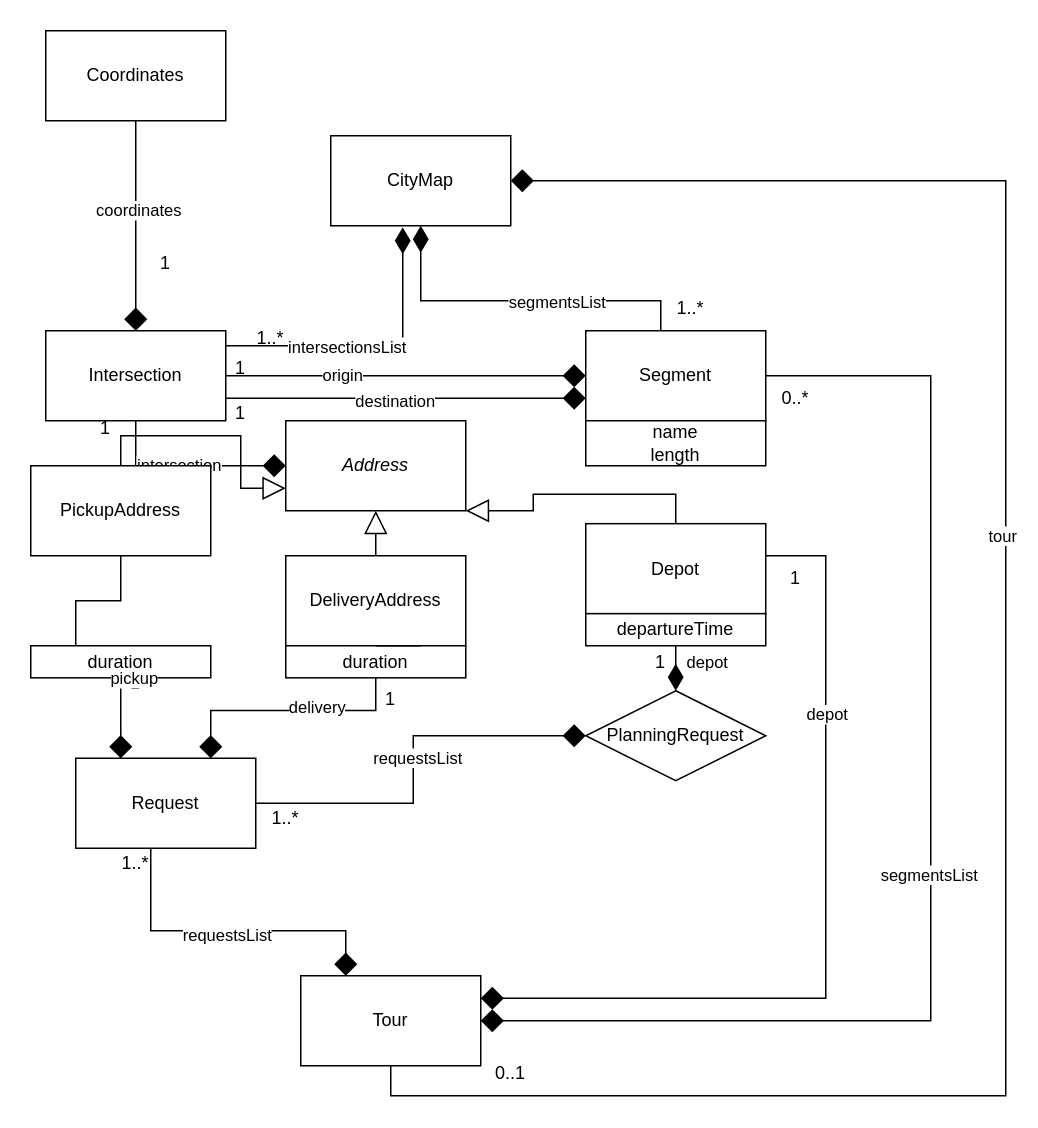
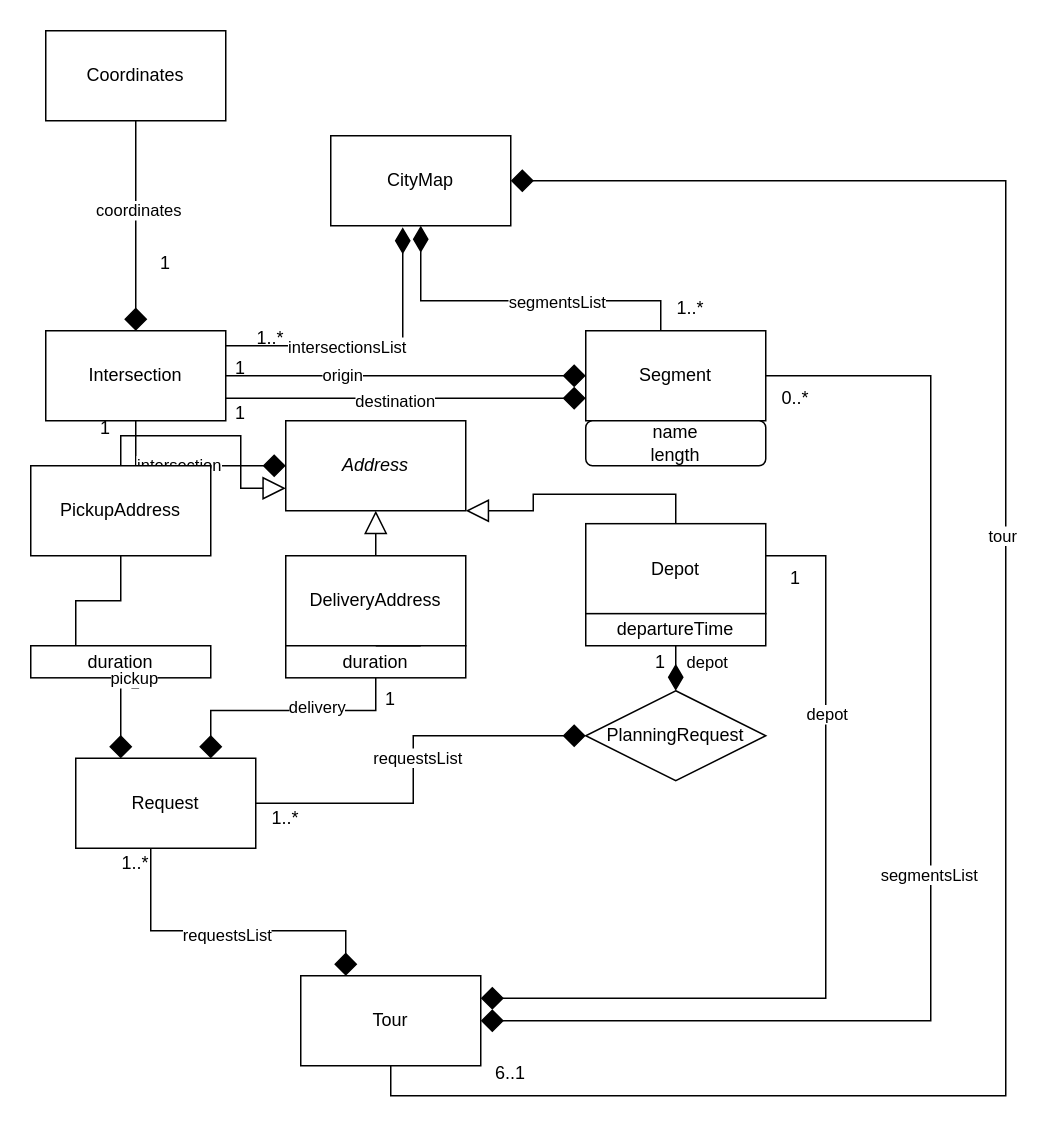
(676, 443) -> (676, 443)
(511, 1073) -> (511, 1073)
